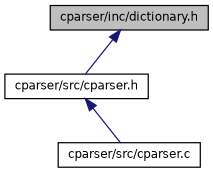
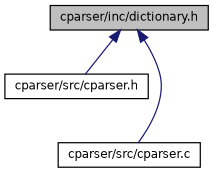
(107, 126) -> (161, 93)
